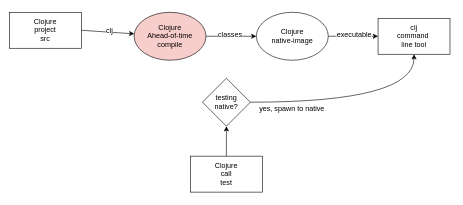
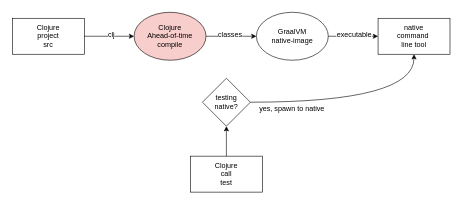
(45, 30) -> (48, 36)
(293, 36) -> (293, 36)
(414, 36) -> (414, 36)
